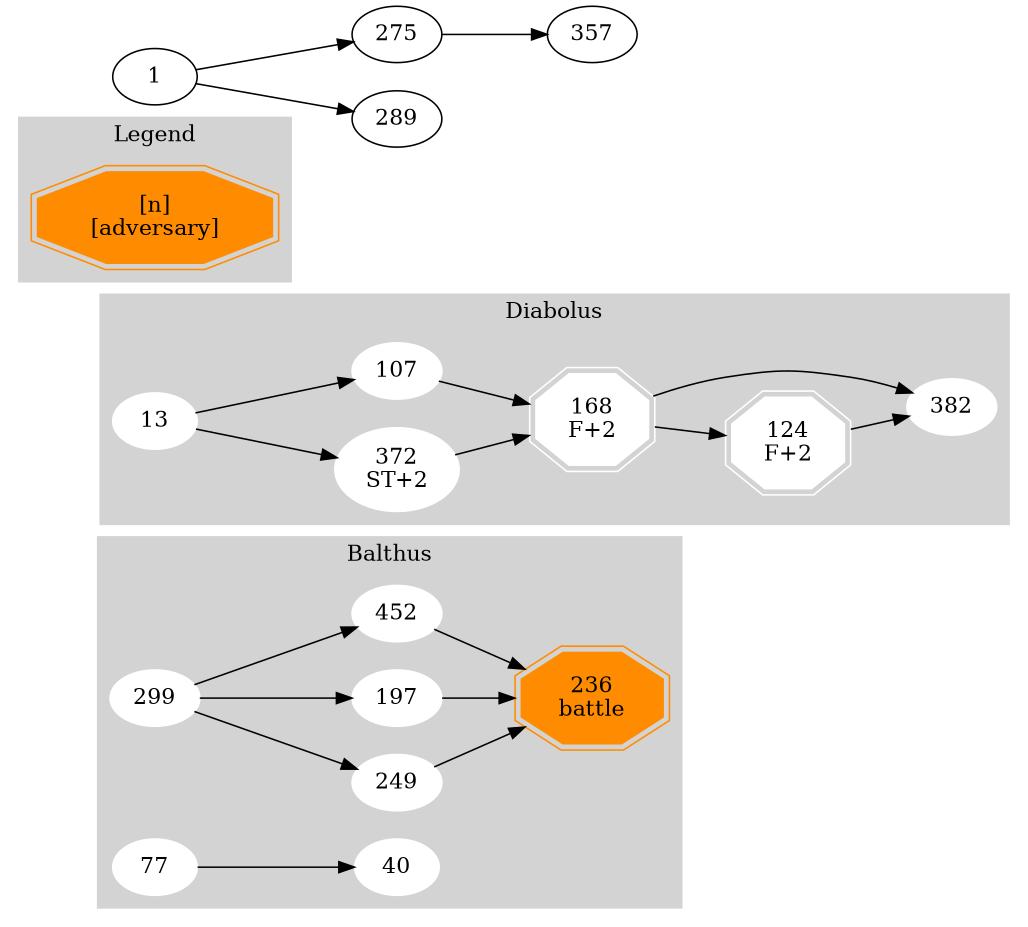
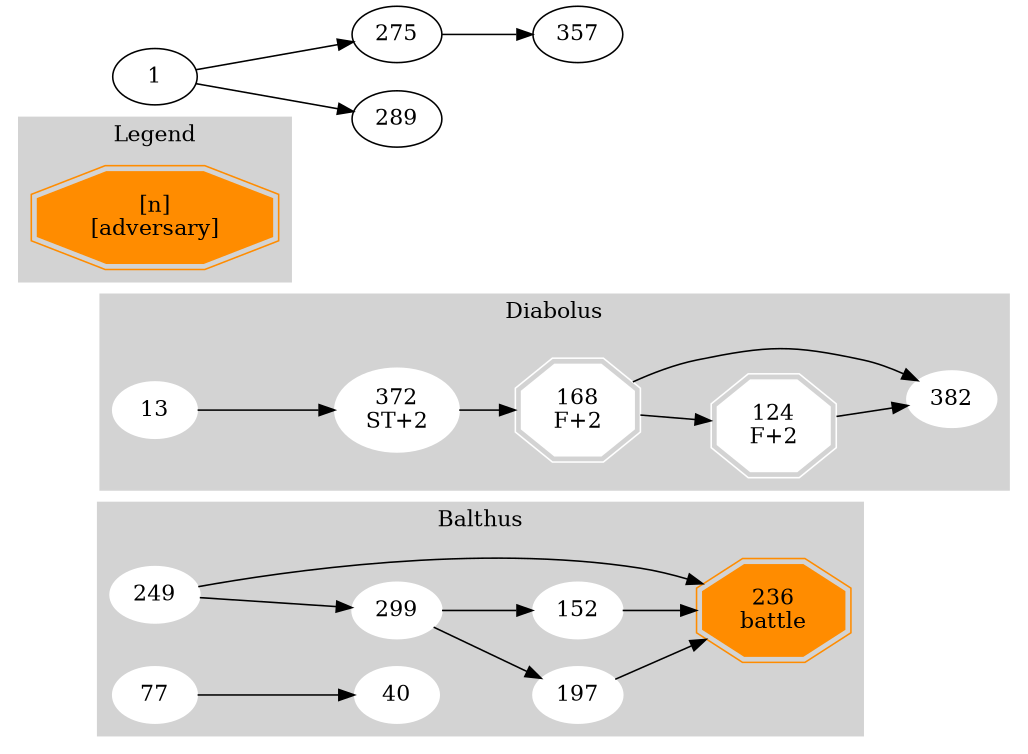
(397, 371) -> none
(397, 614) -> (578, 610)
(268, 738) -> (268, 602)
